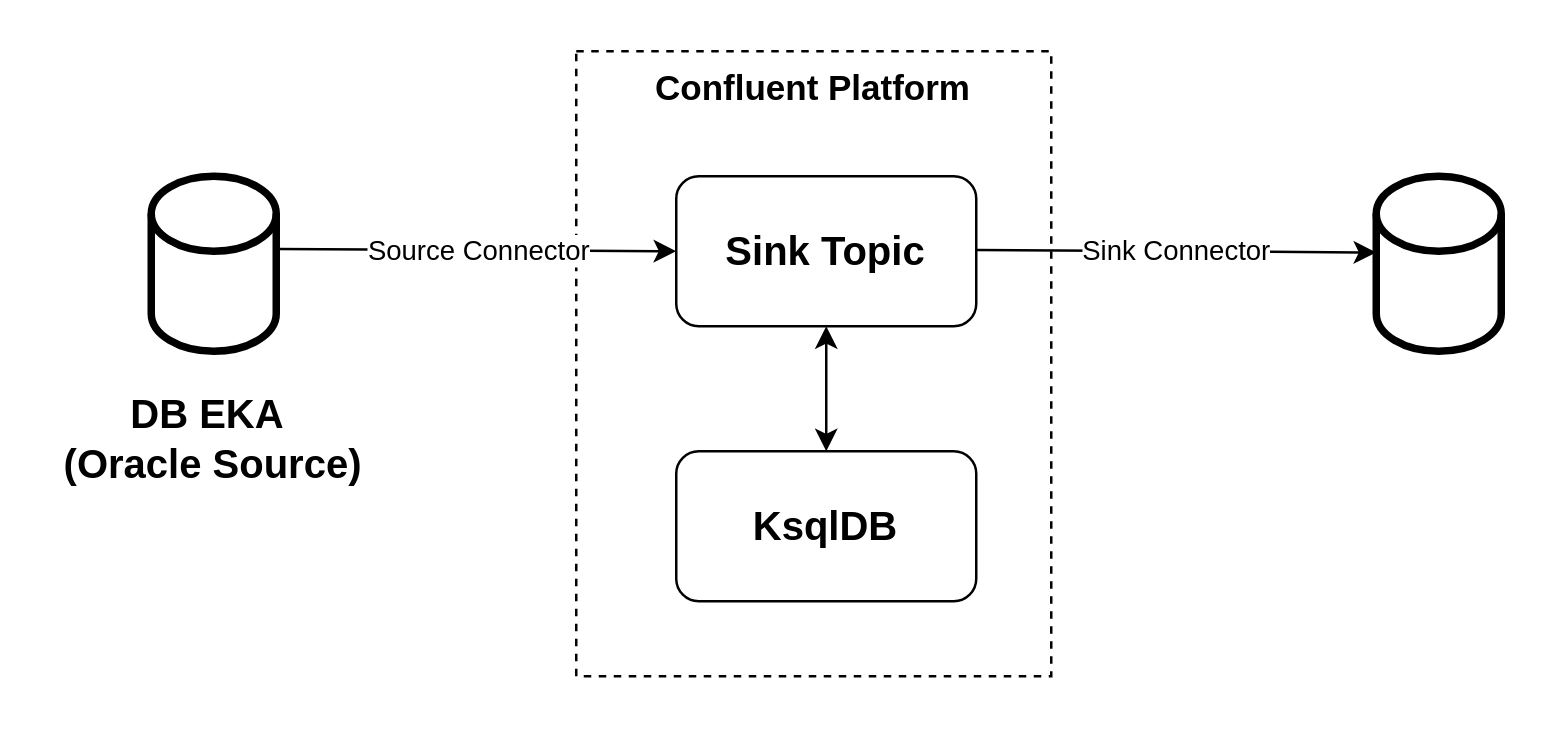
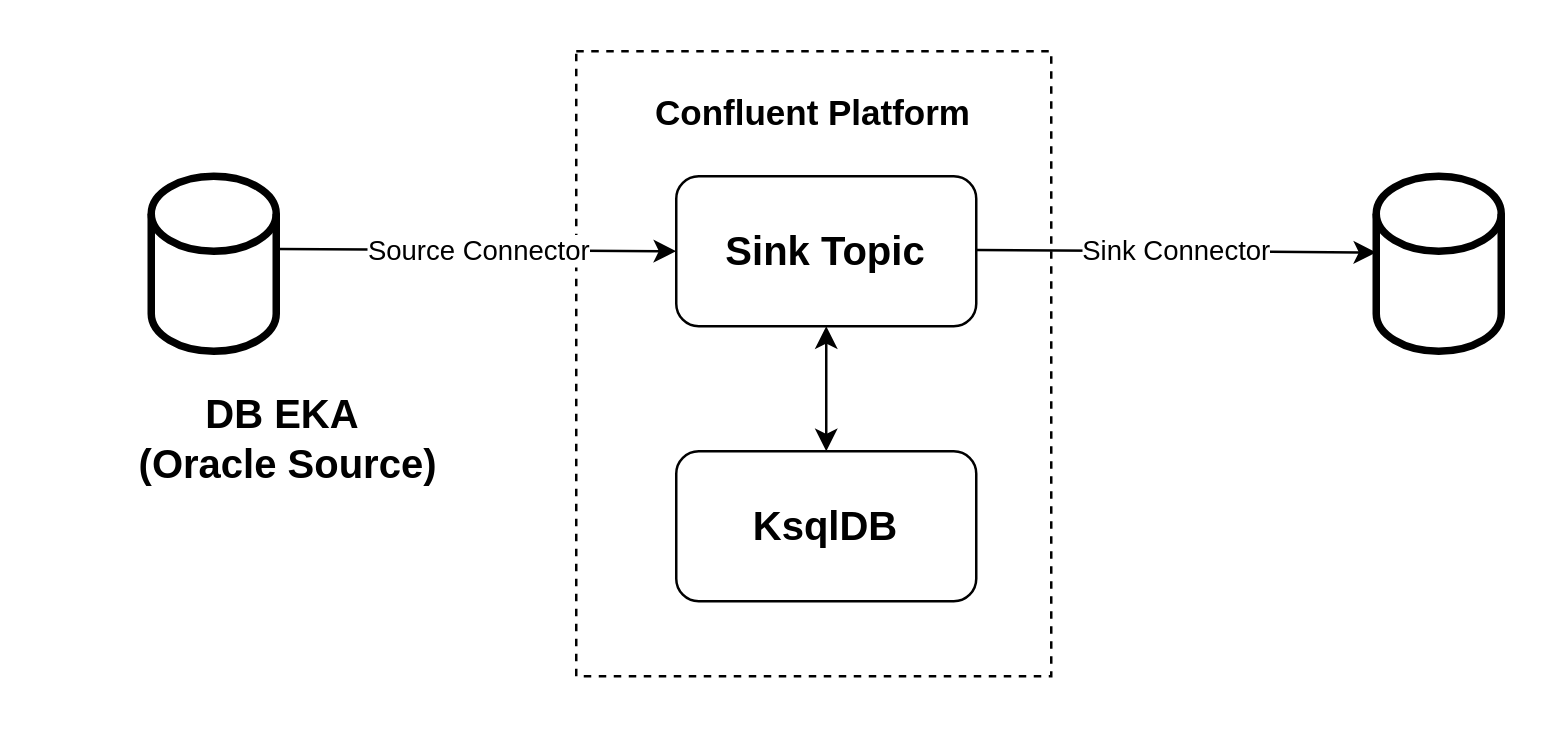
(814, 89) -> (814, 114)
(214, 439) -> (289, 439)
